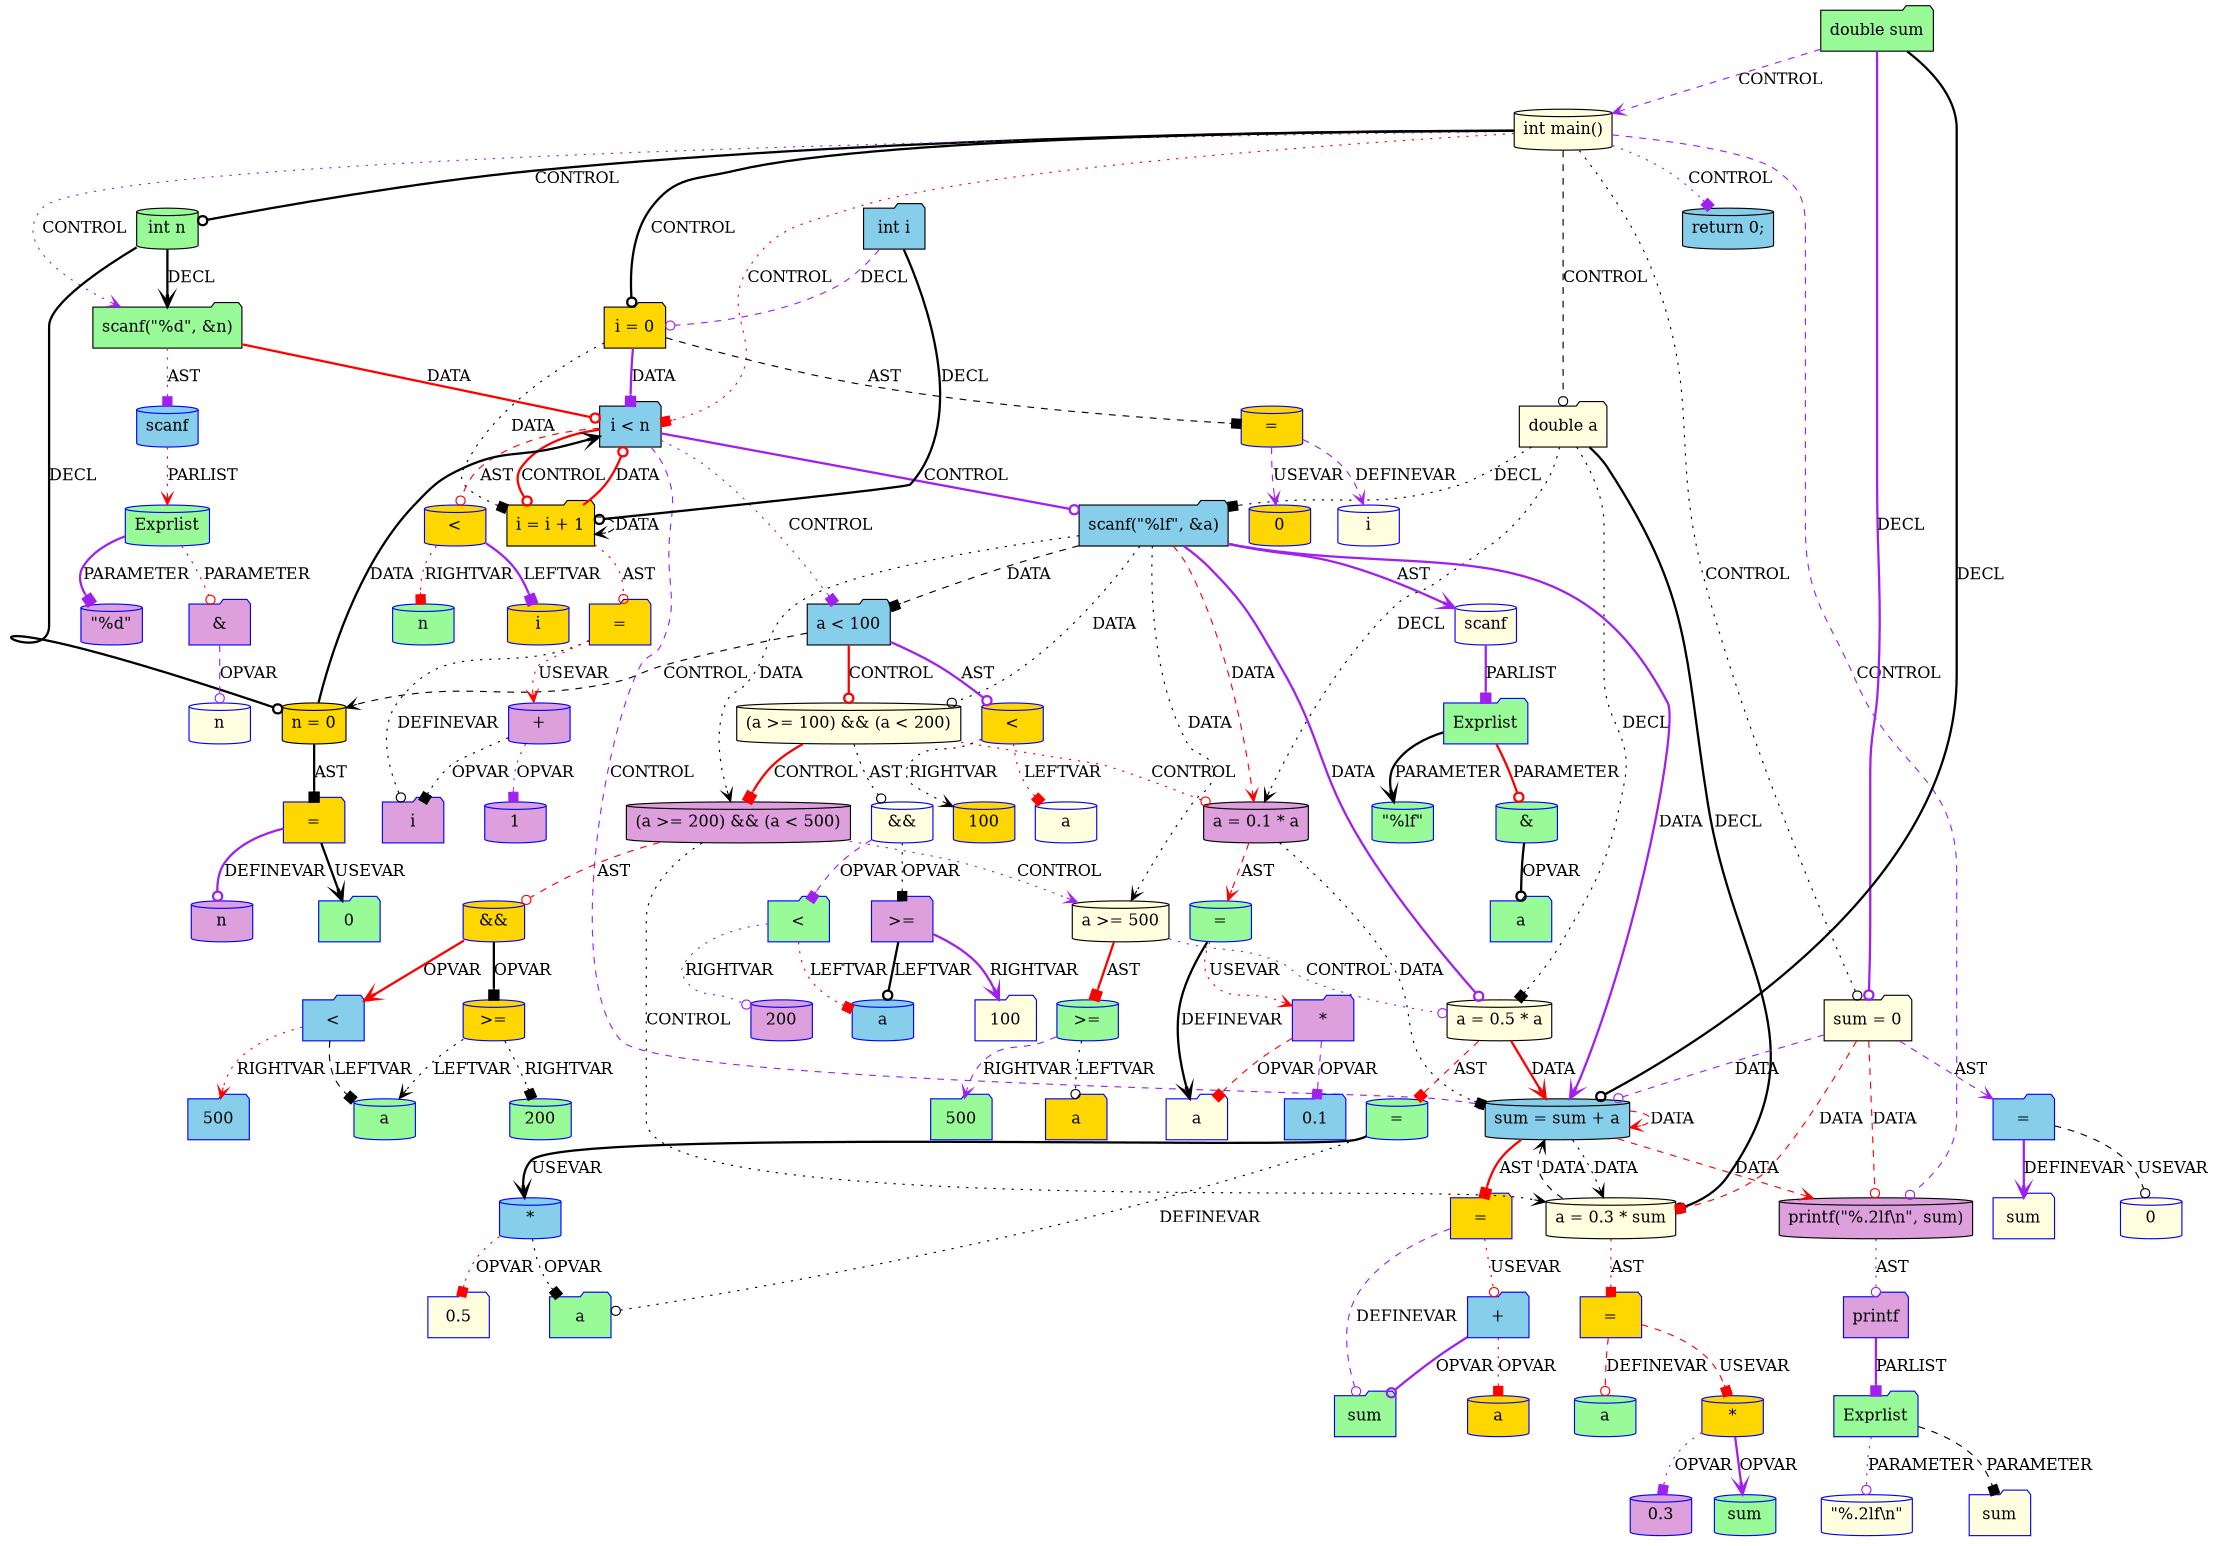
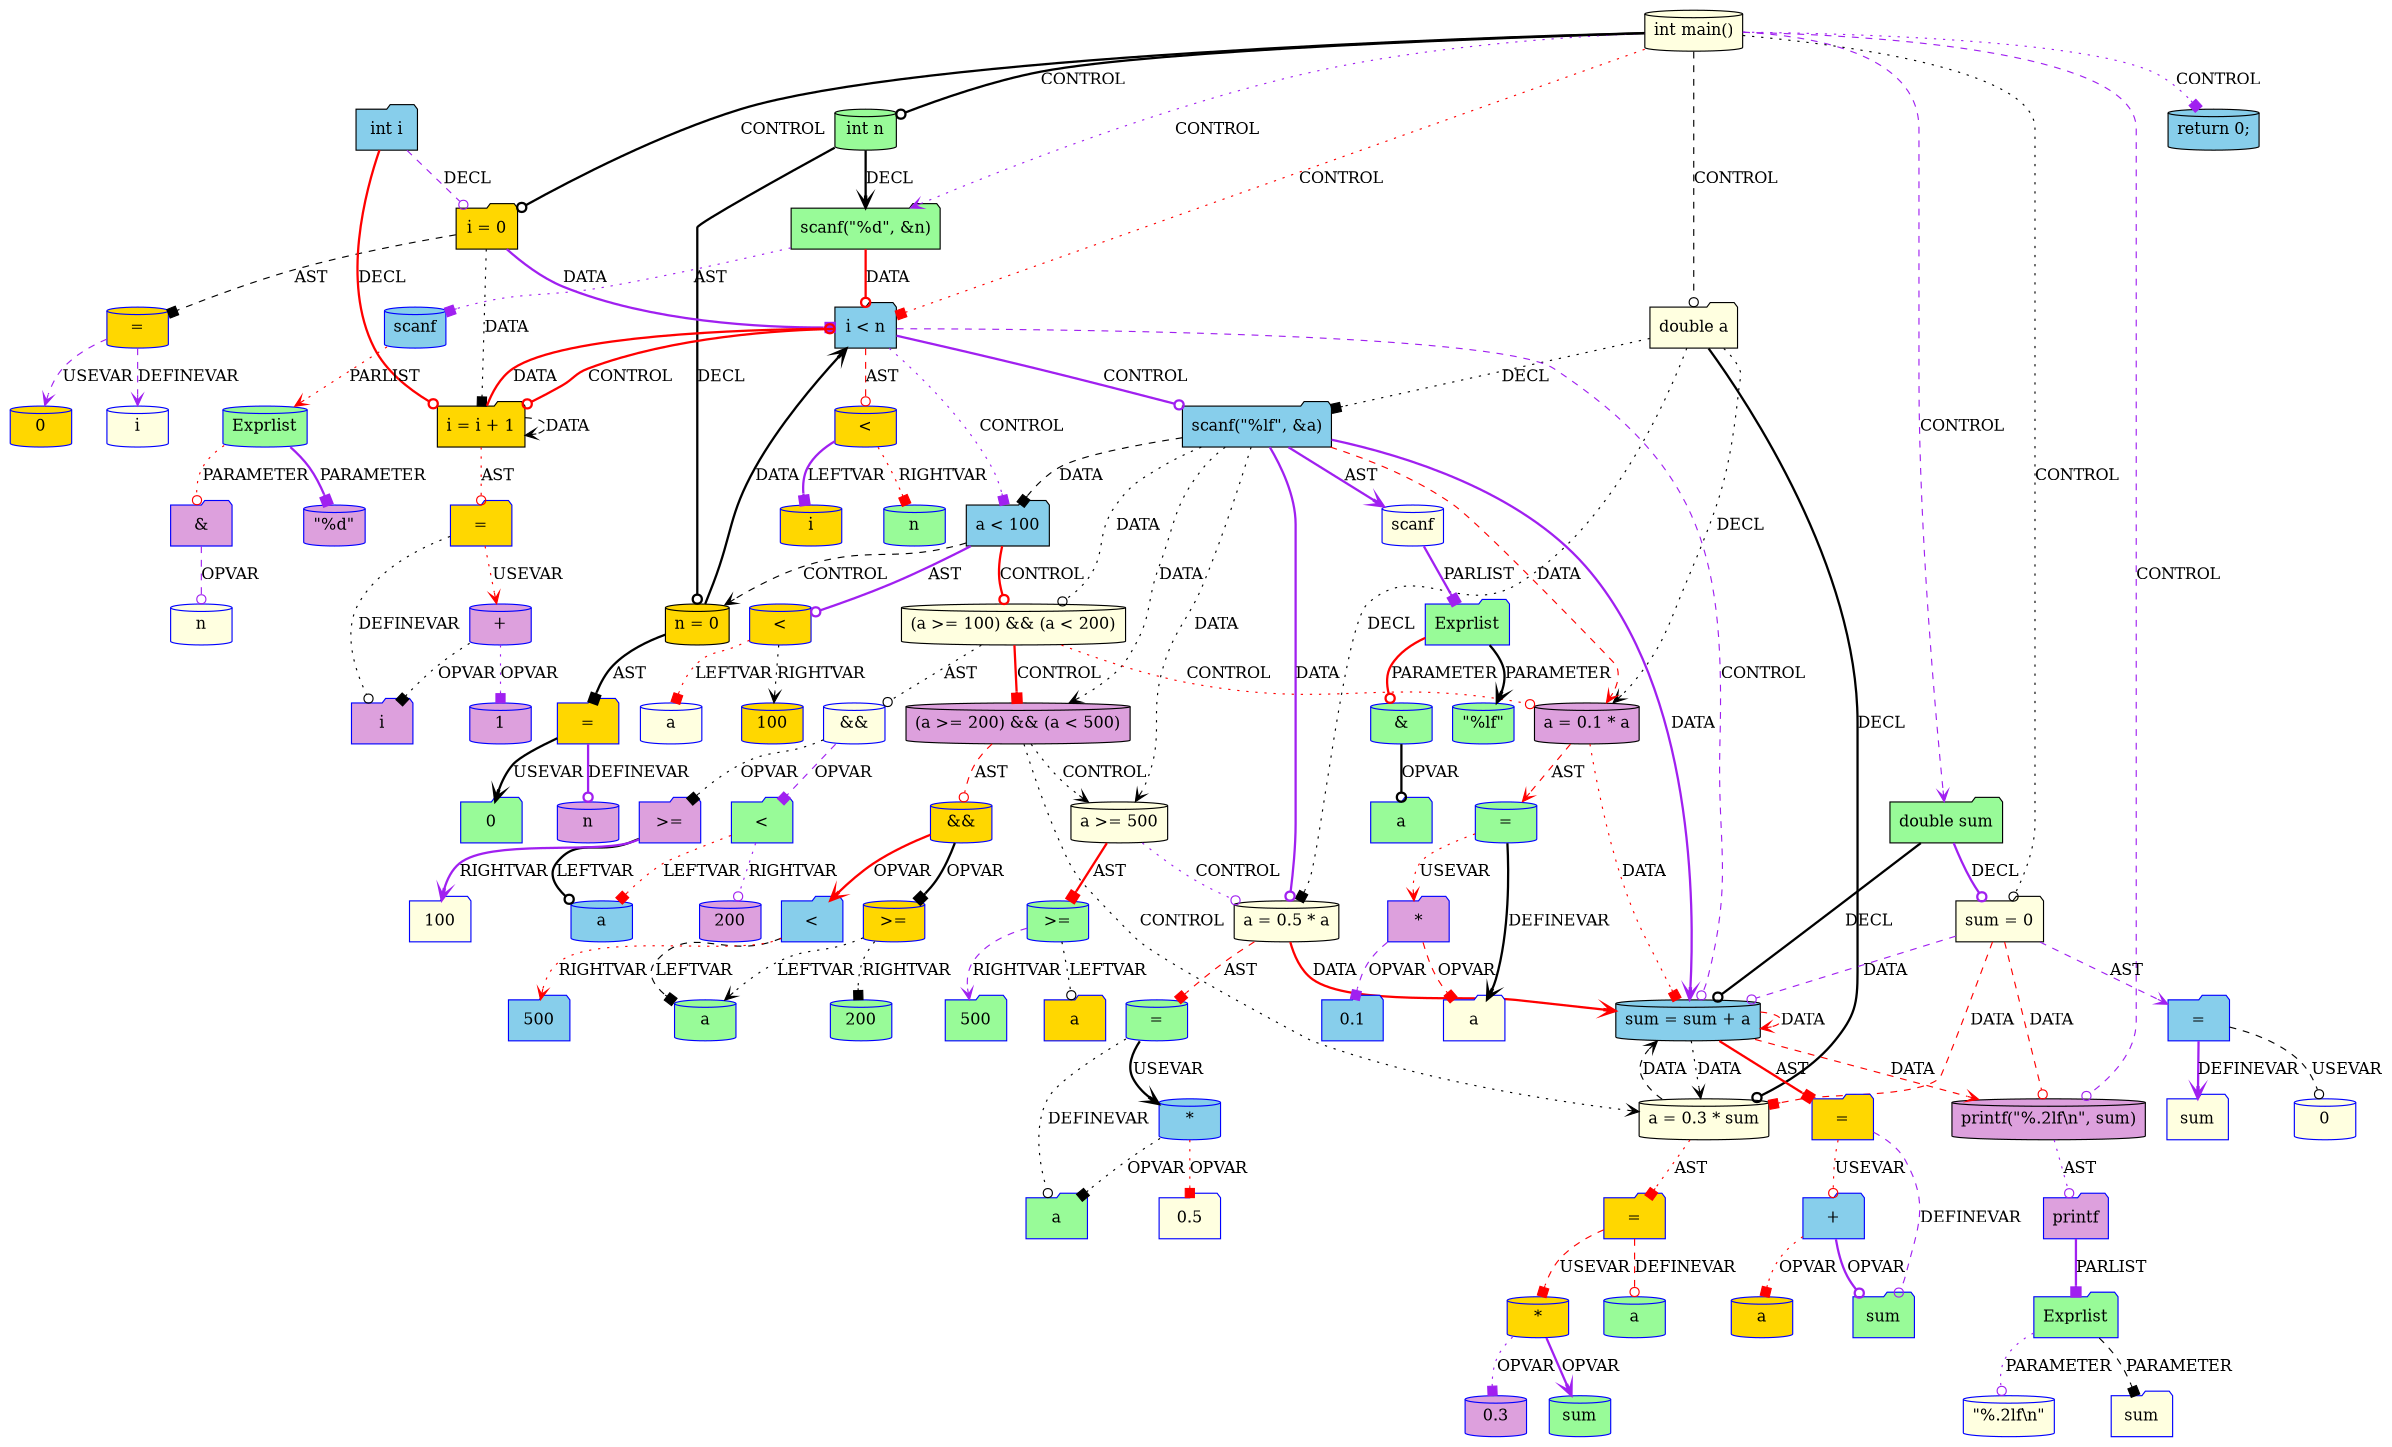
(1722, 80) -> (1919, 350)
(880, 489) -> (359, 288)
(960, 862) -> (1053, 772)
(1392, 966) -> (1619, 871)
